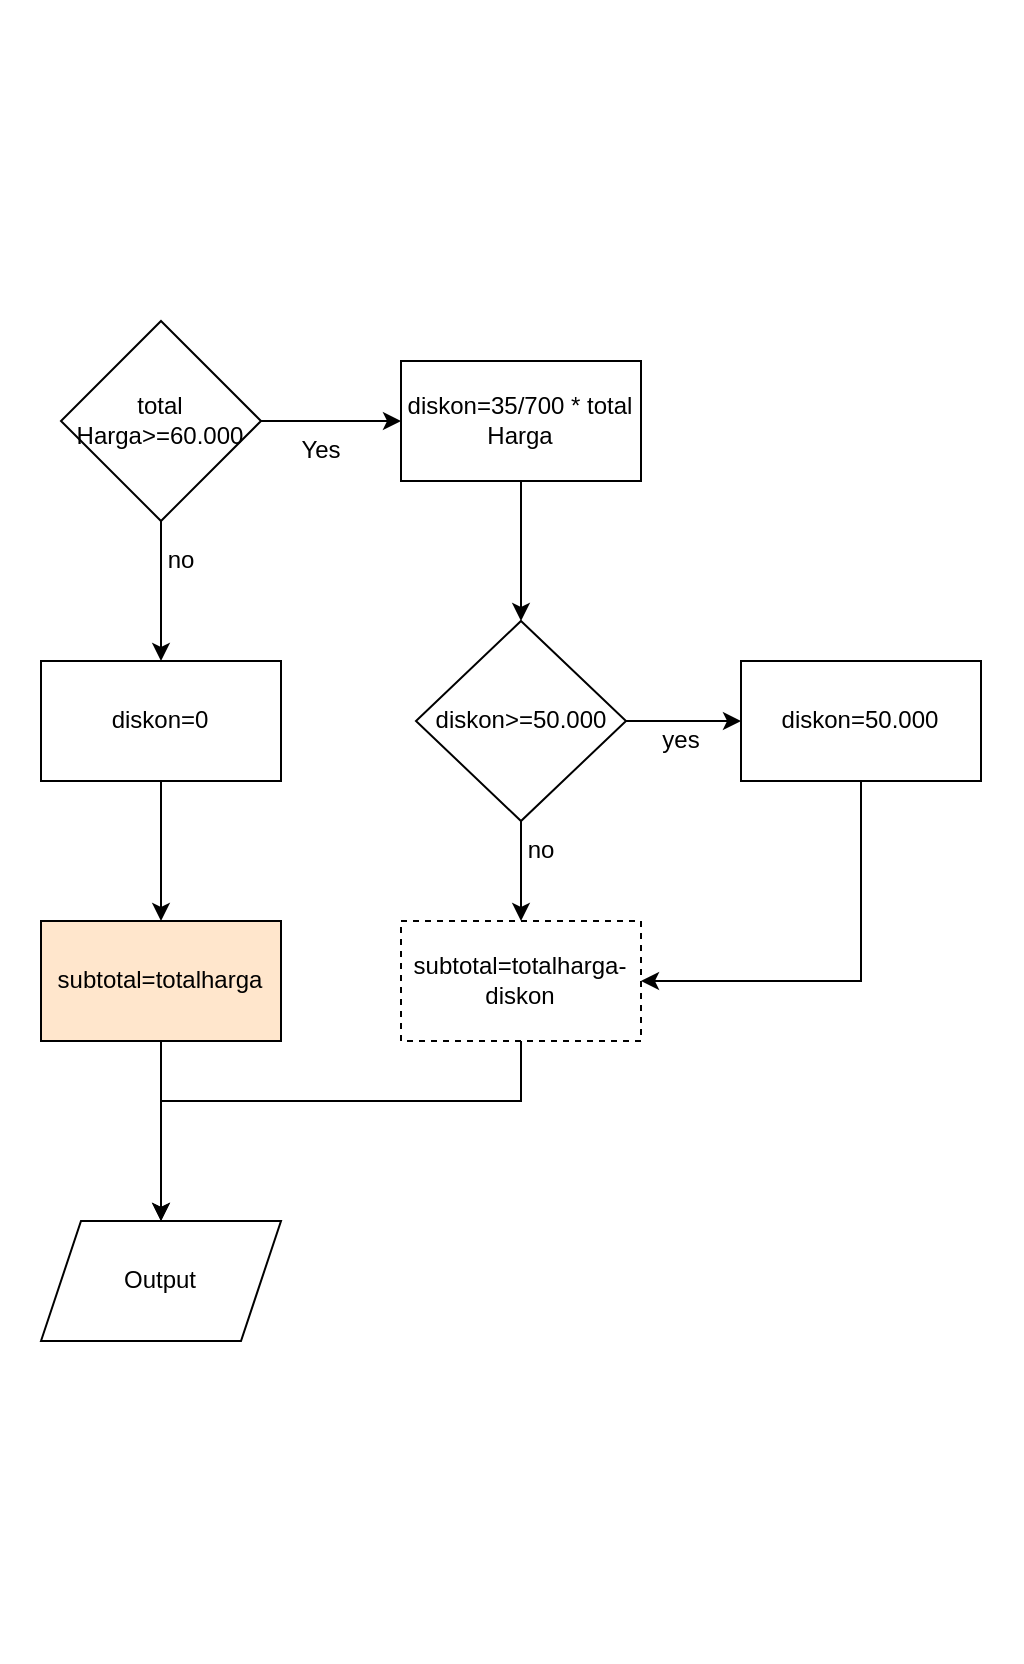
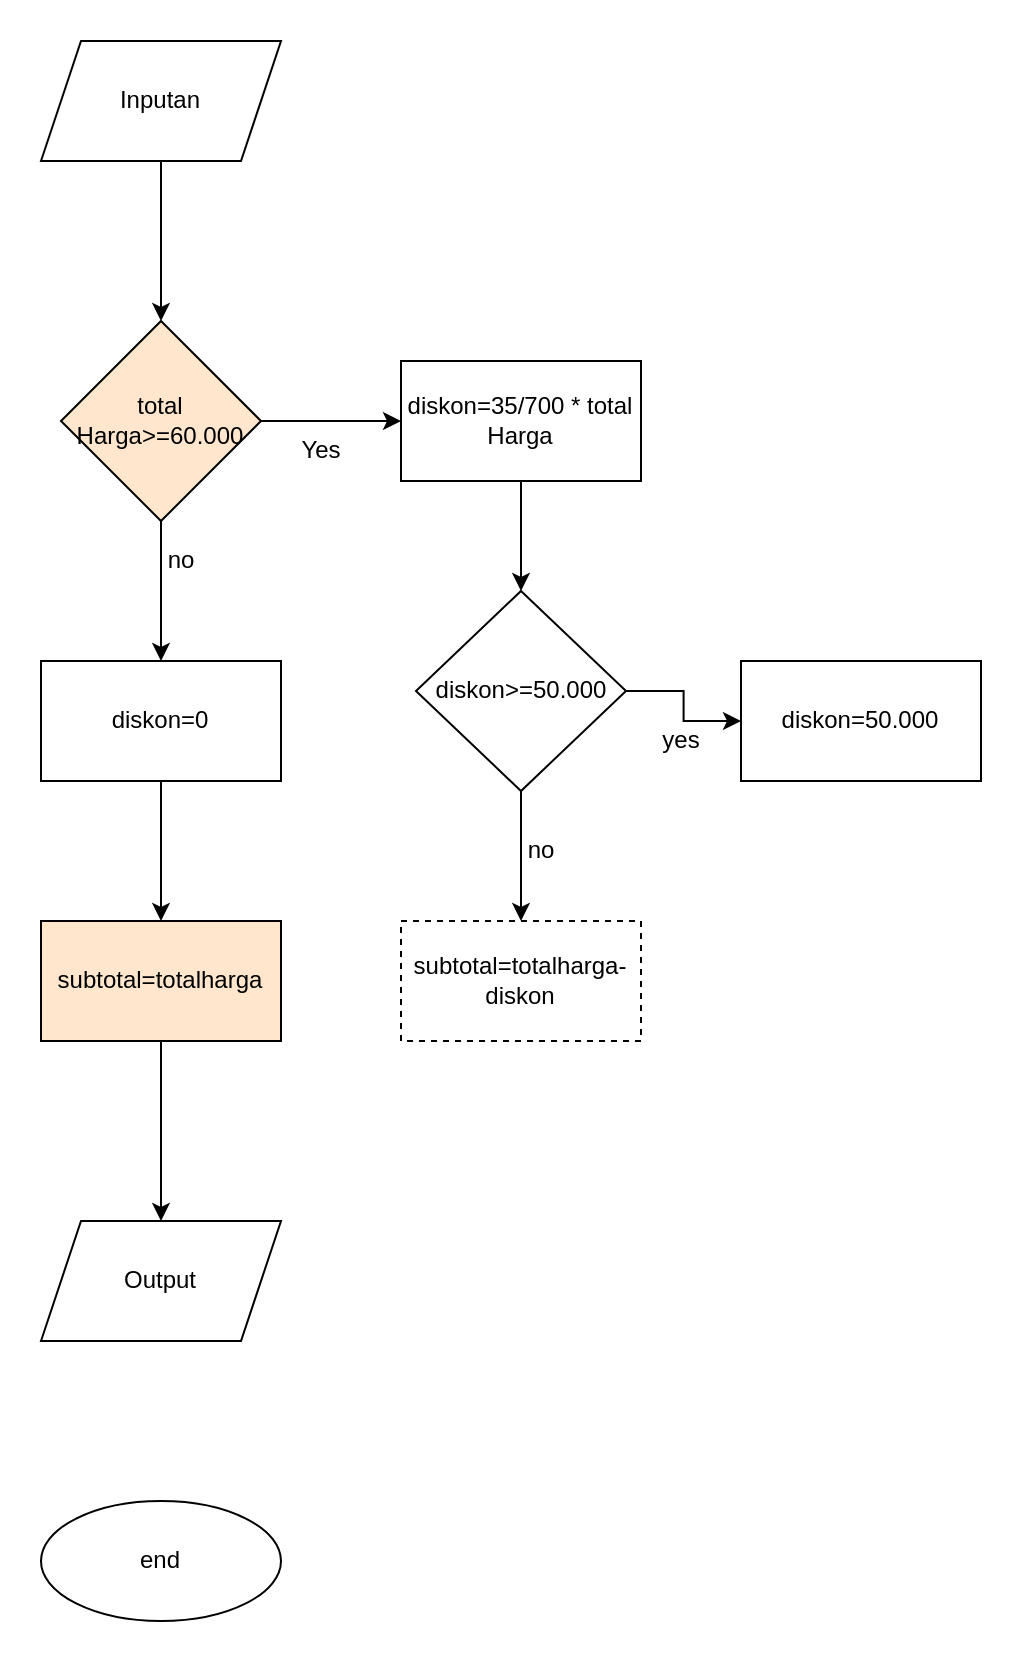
none -> (161, 101)
none -> (161, 234)
(161, 421) -> (161, 421)
(521, 721) -> (521, 691)
(858, 981) -> none
(373, 1101) -> none
none -> (161, 1561)
